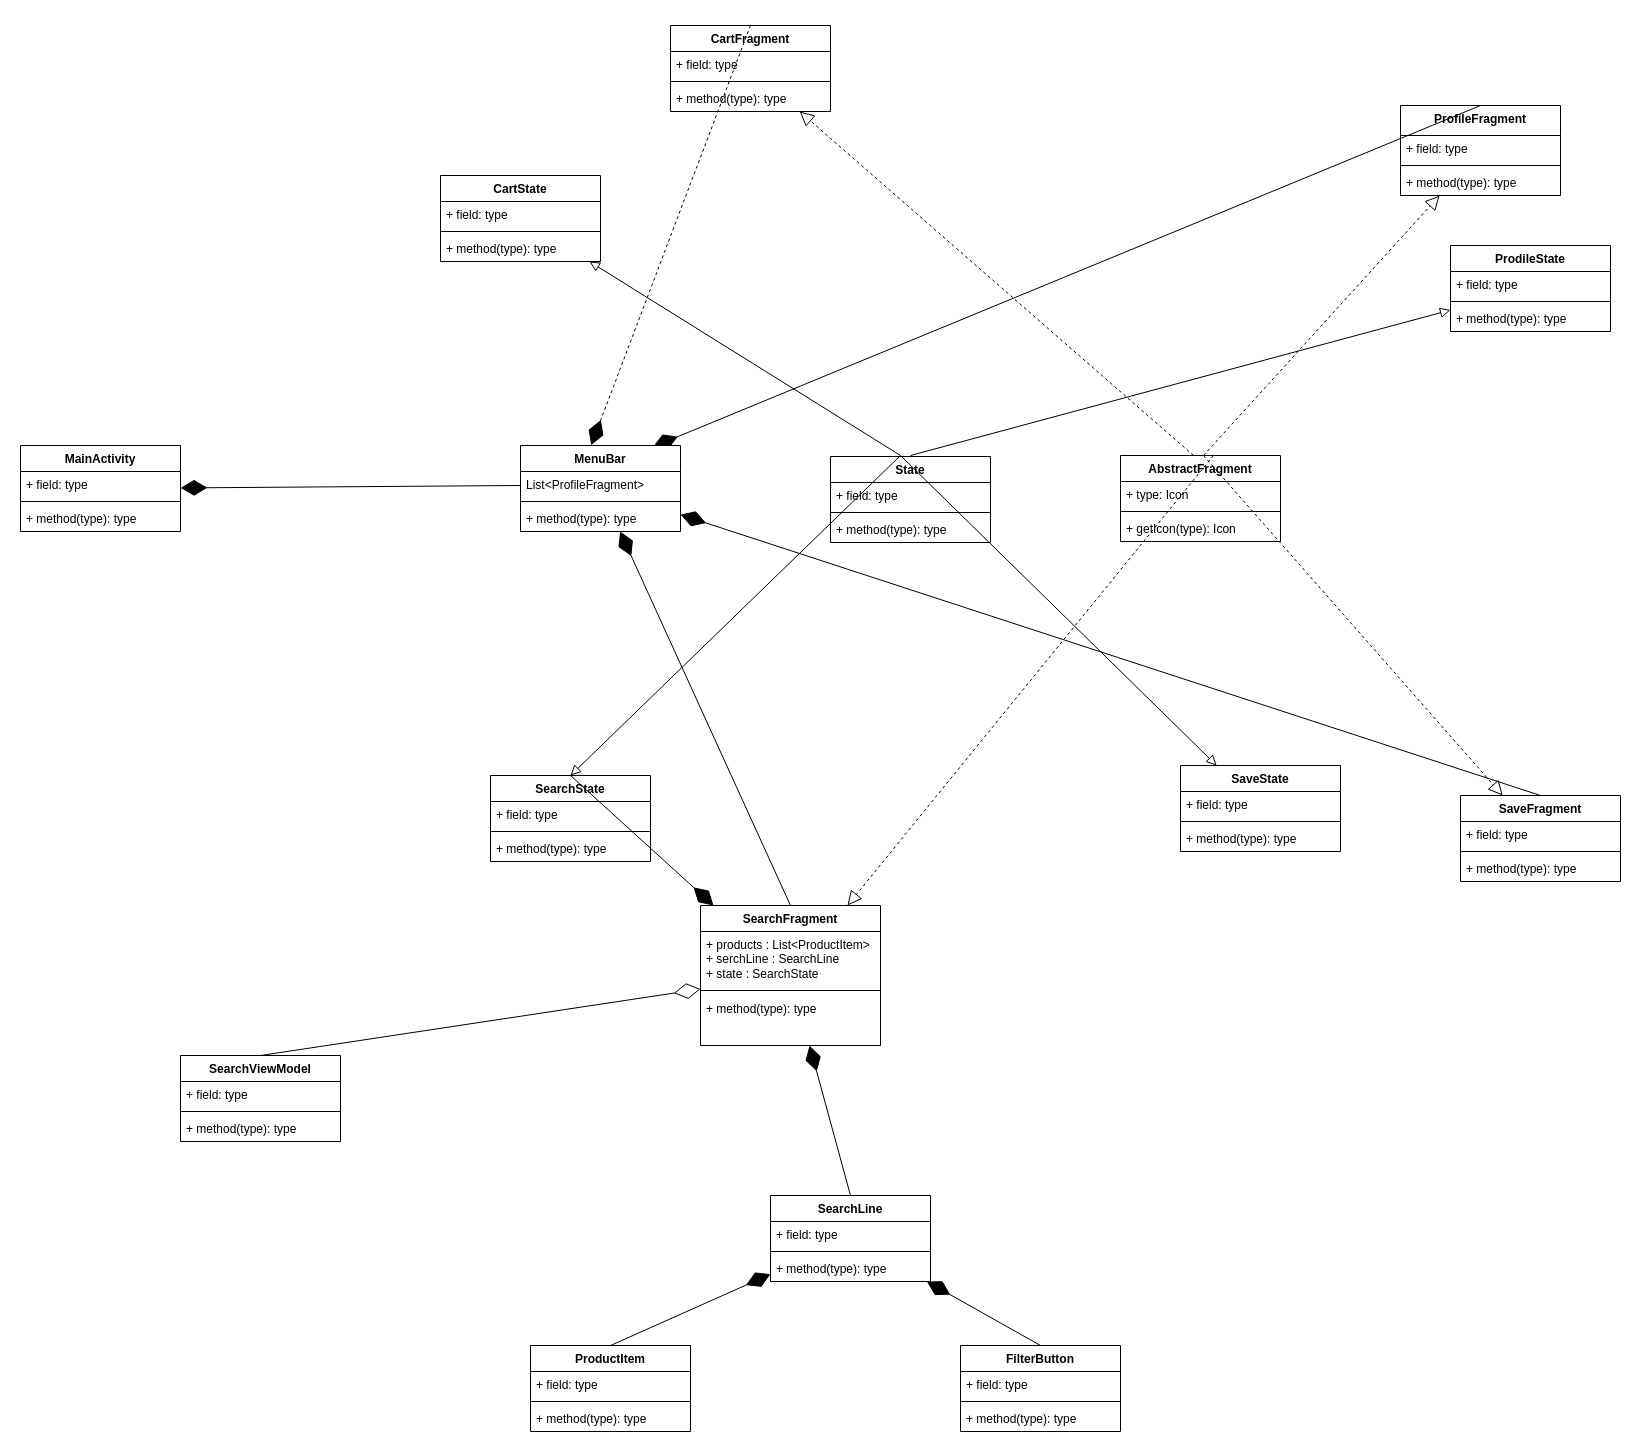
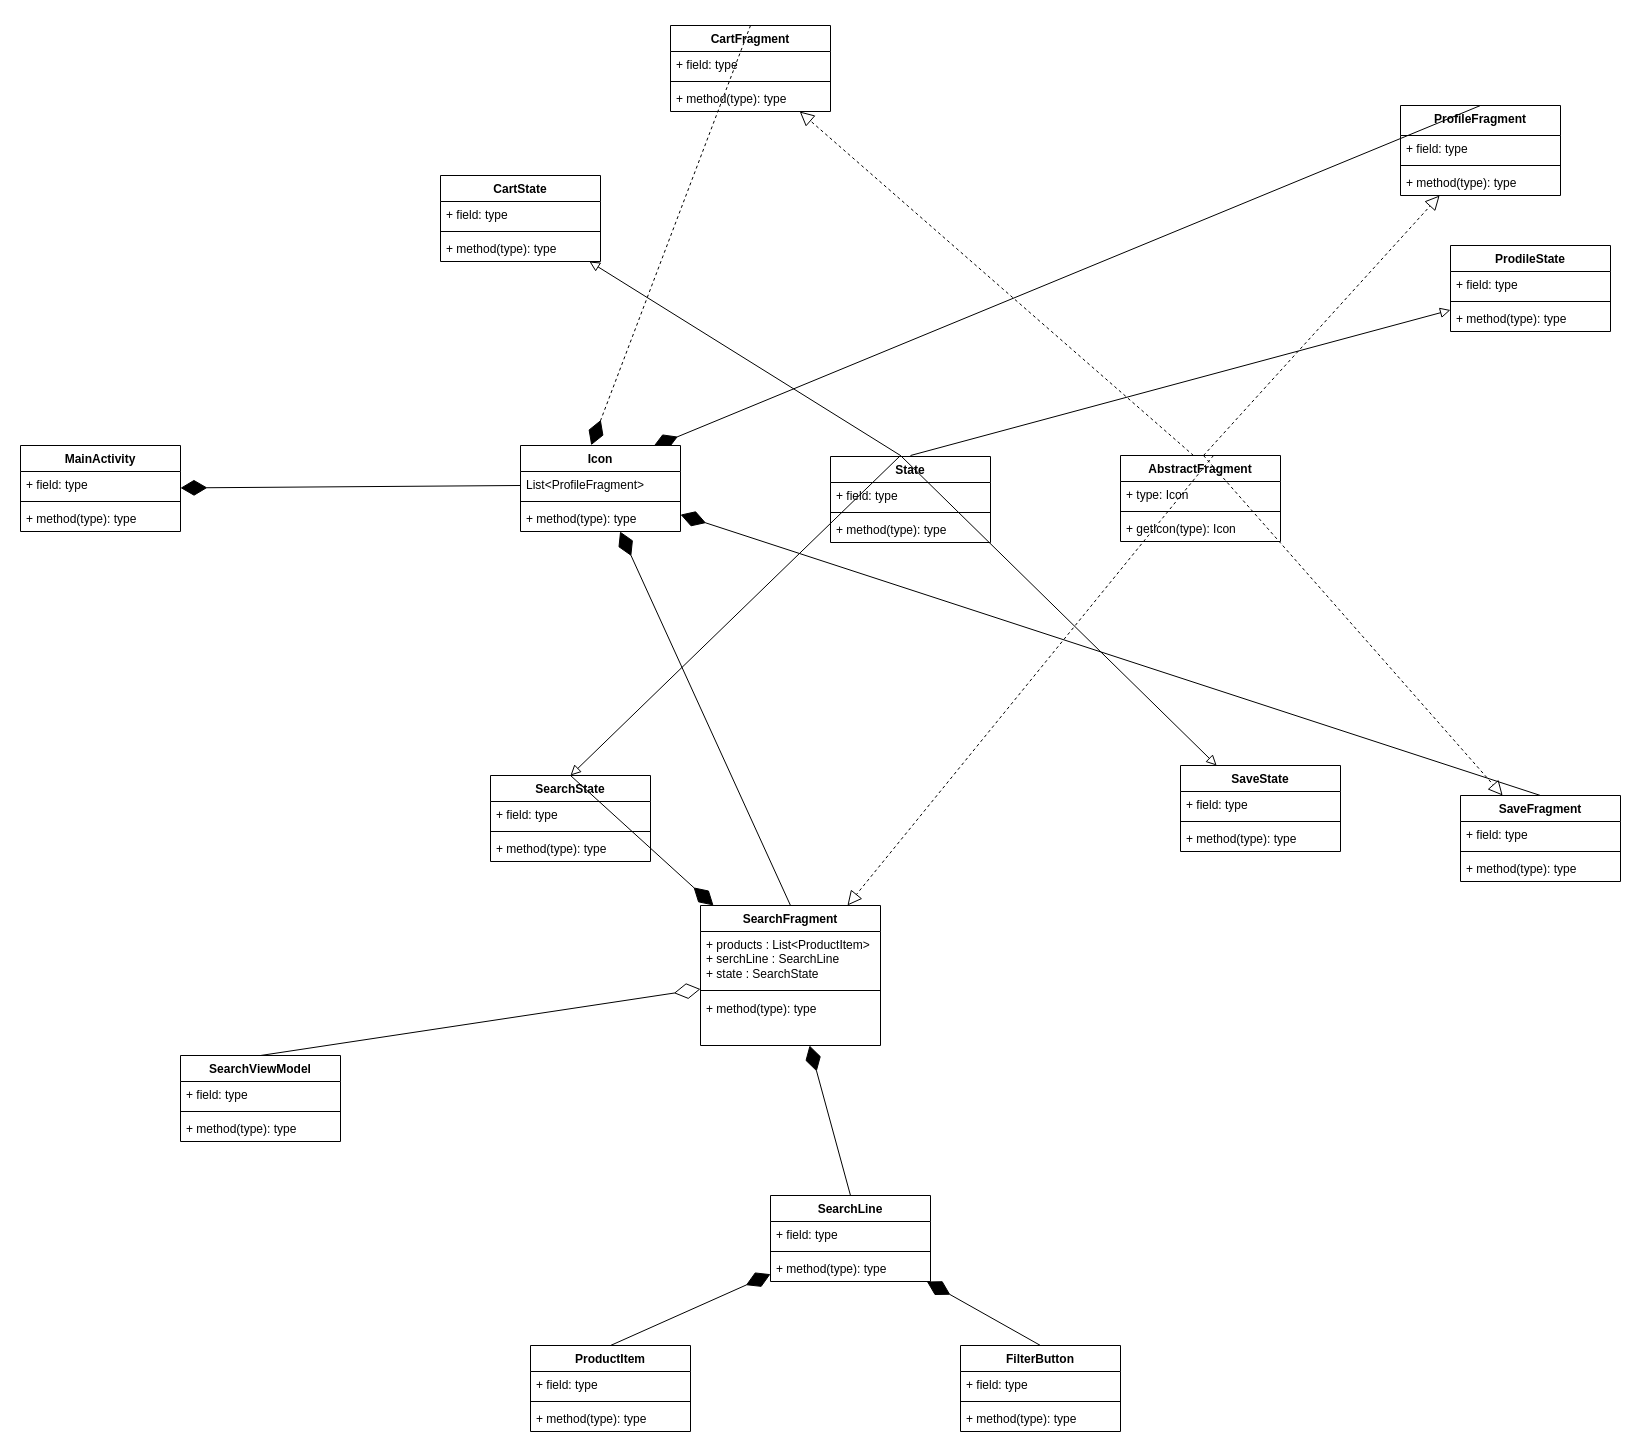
(601, 460) -> (601, 460)
